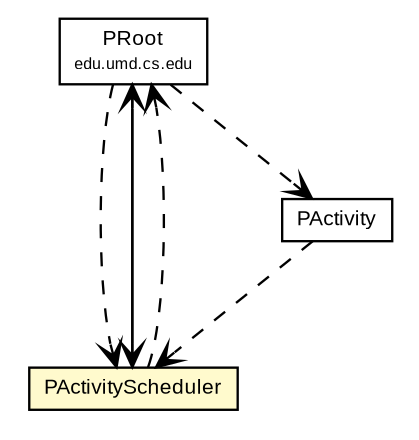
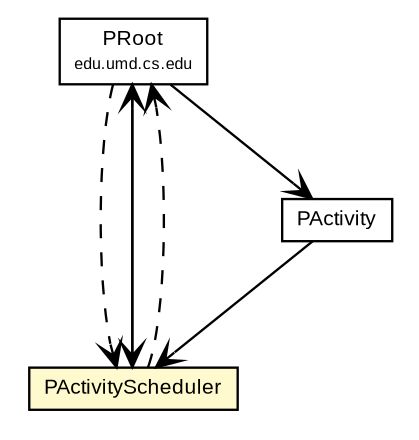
(232, 134) -> (232, 134)
(244, 297) -> (244, 297)
